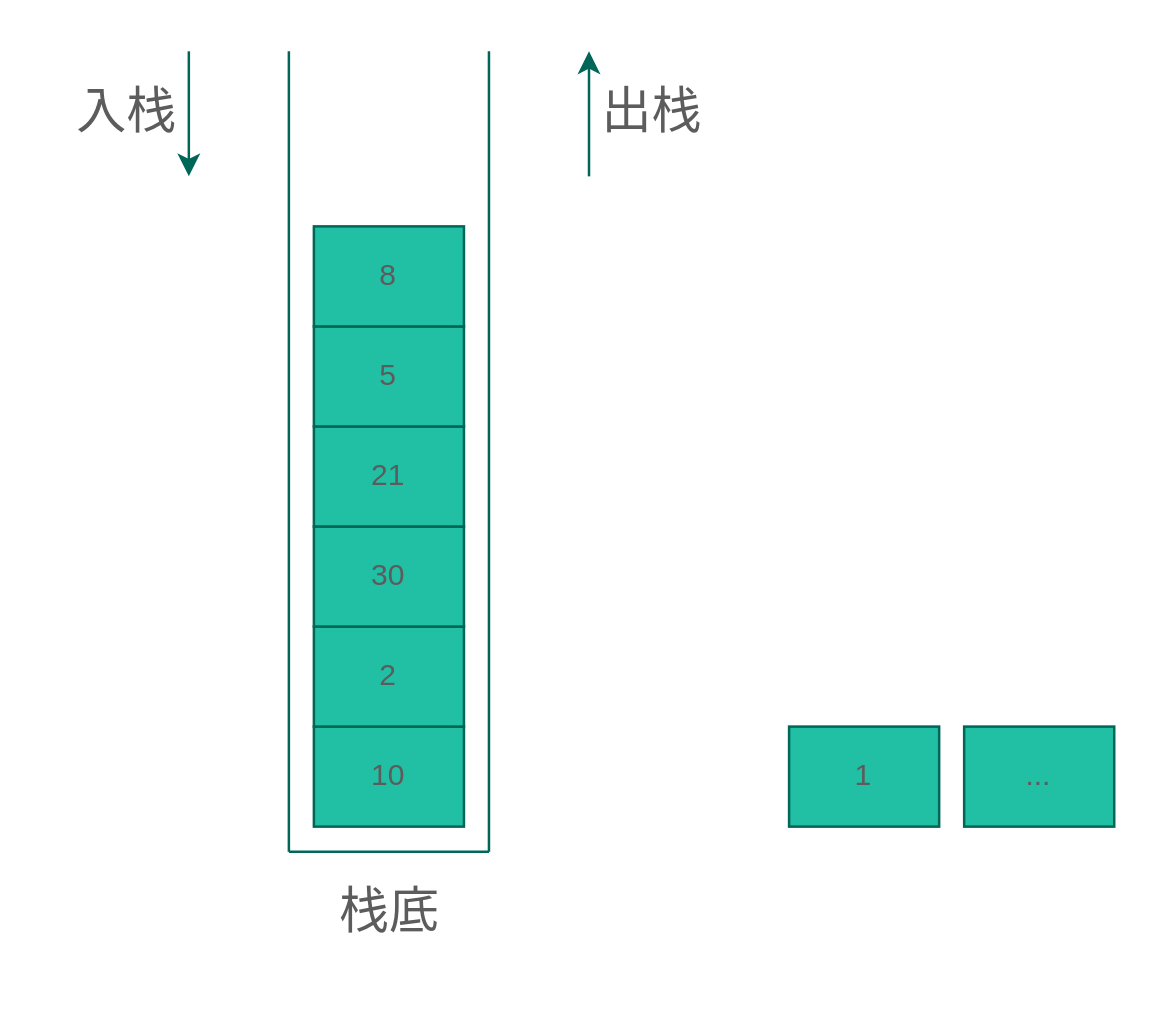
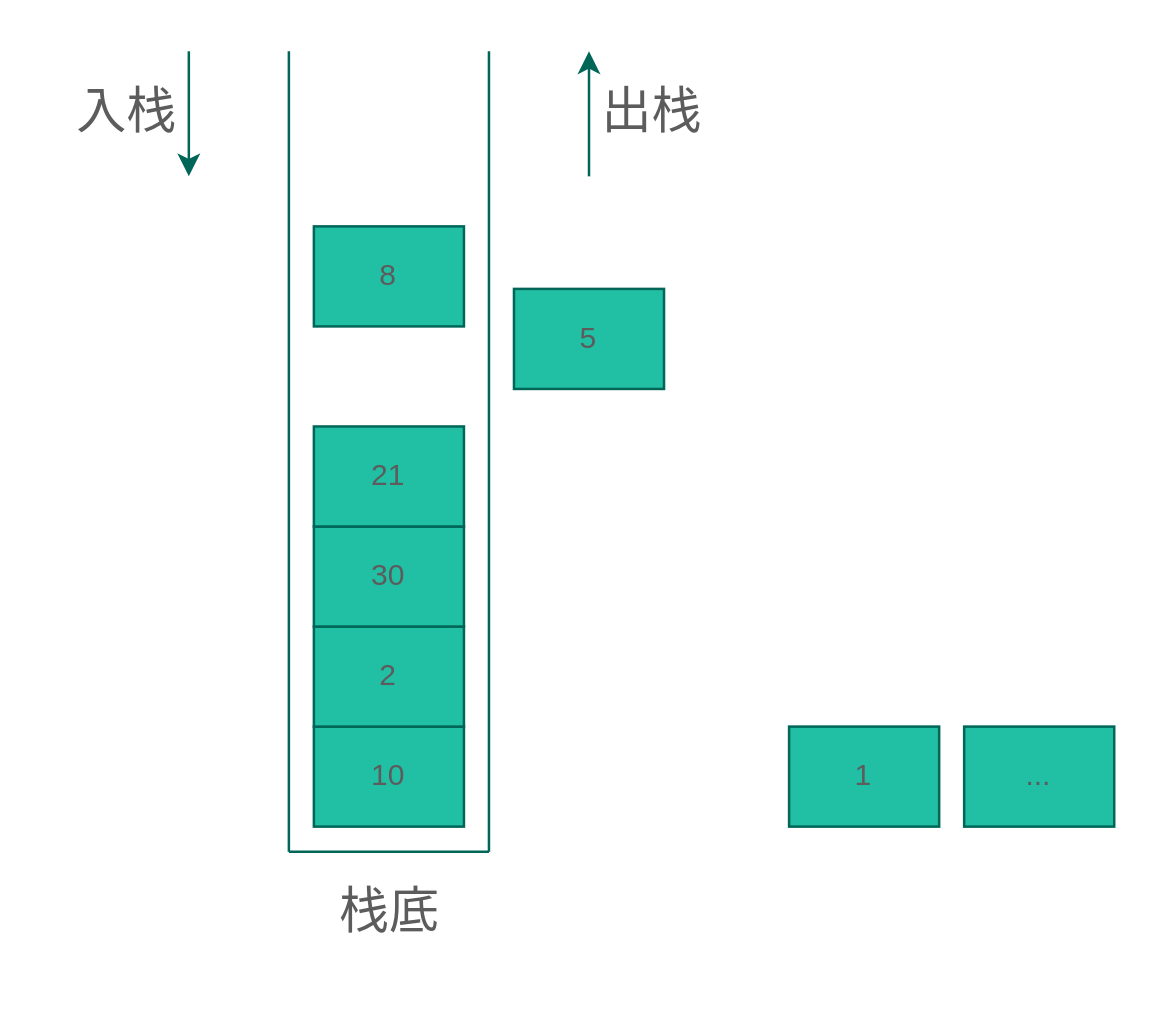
(389, 376) -> (589, 339)
